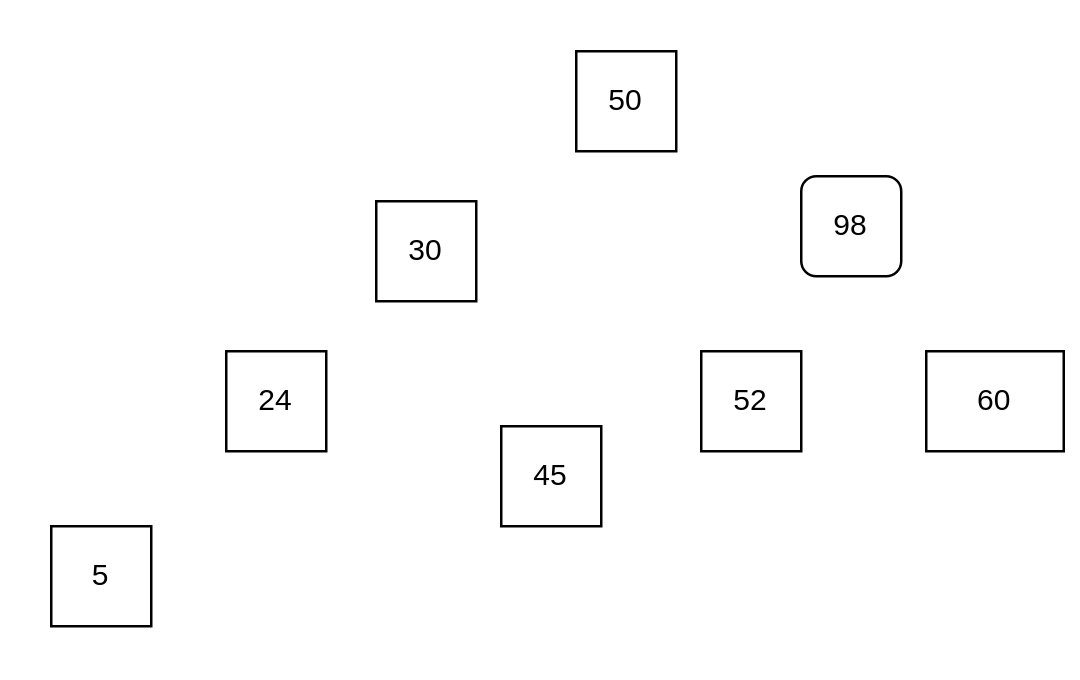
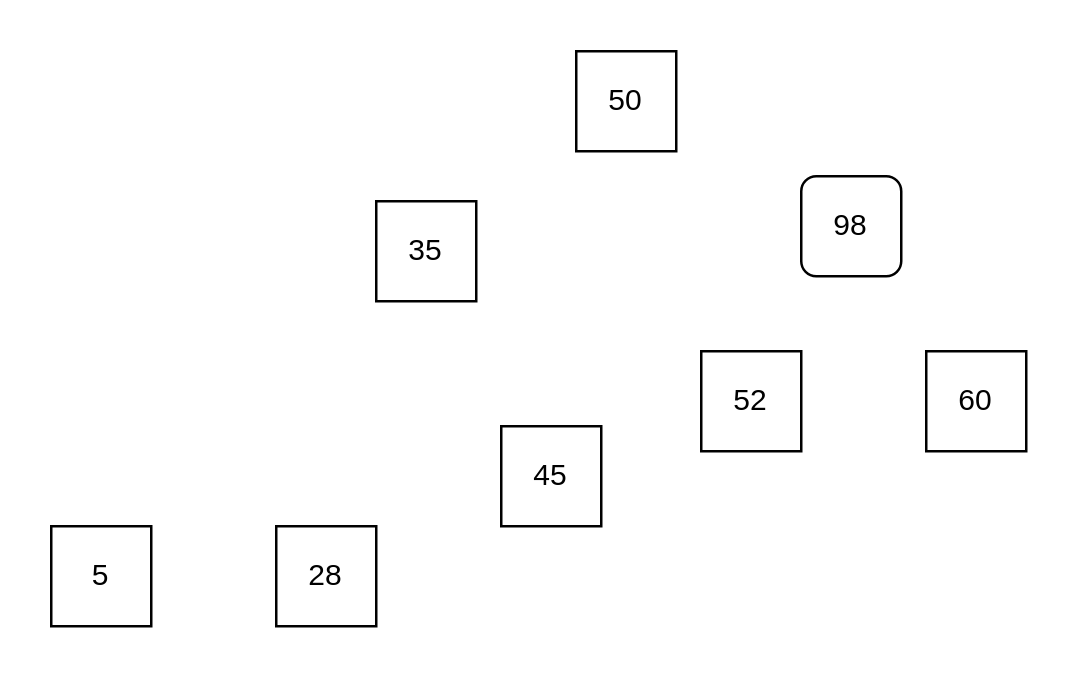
(426, 251) -> (426, 251)
(276, 401) -> none
(995, 401) -> (976, 401)
none -> (326, 576)
